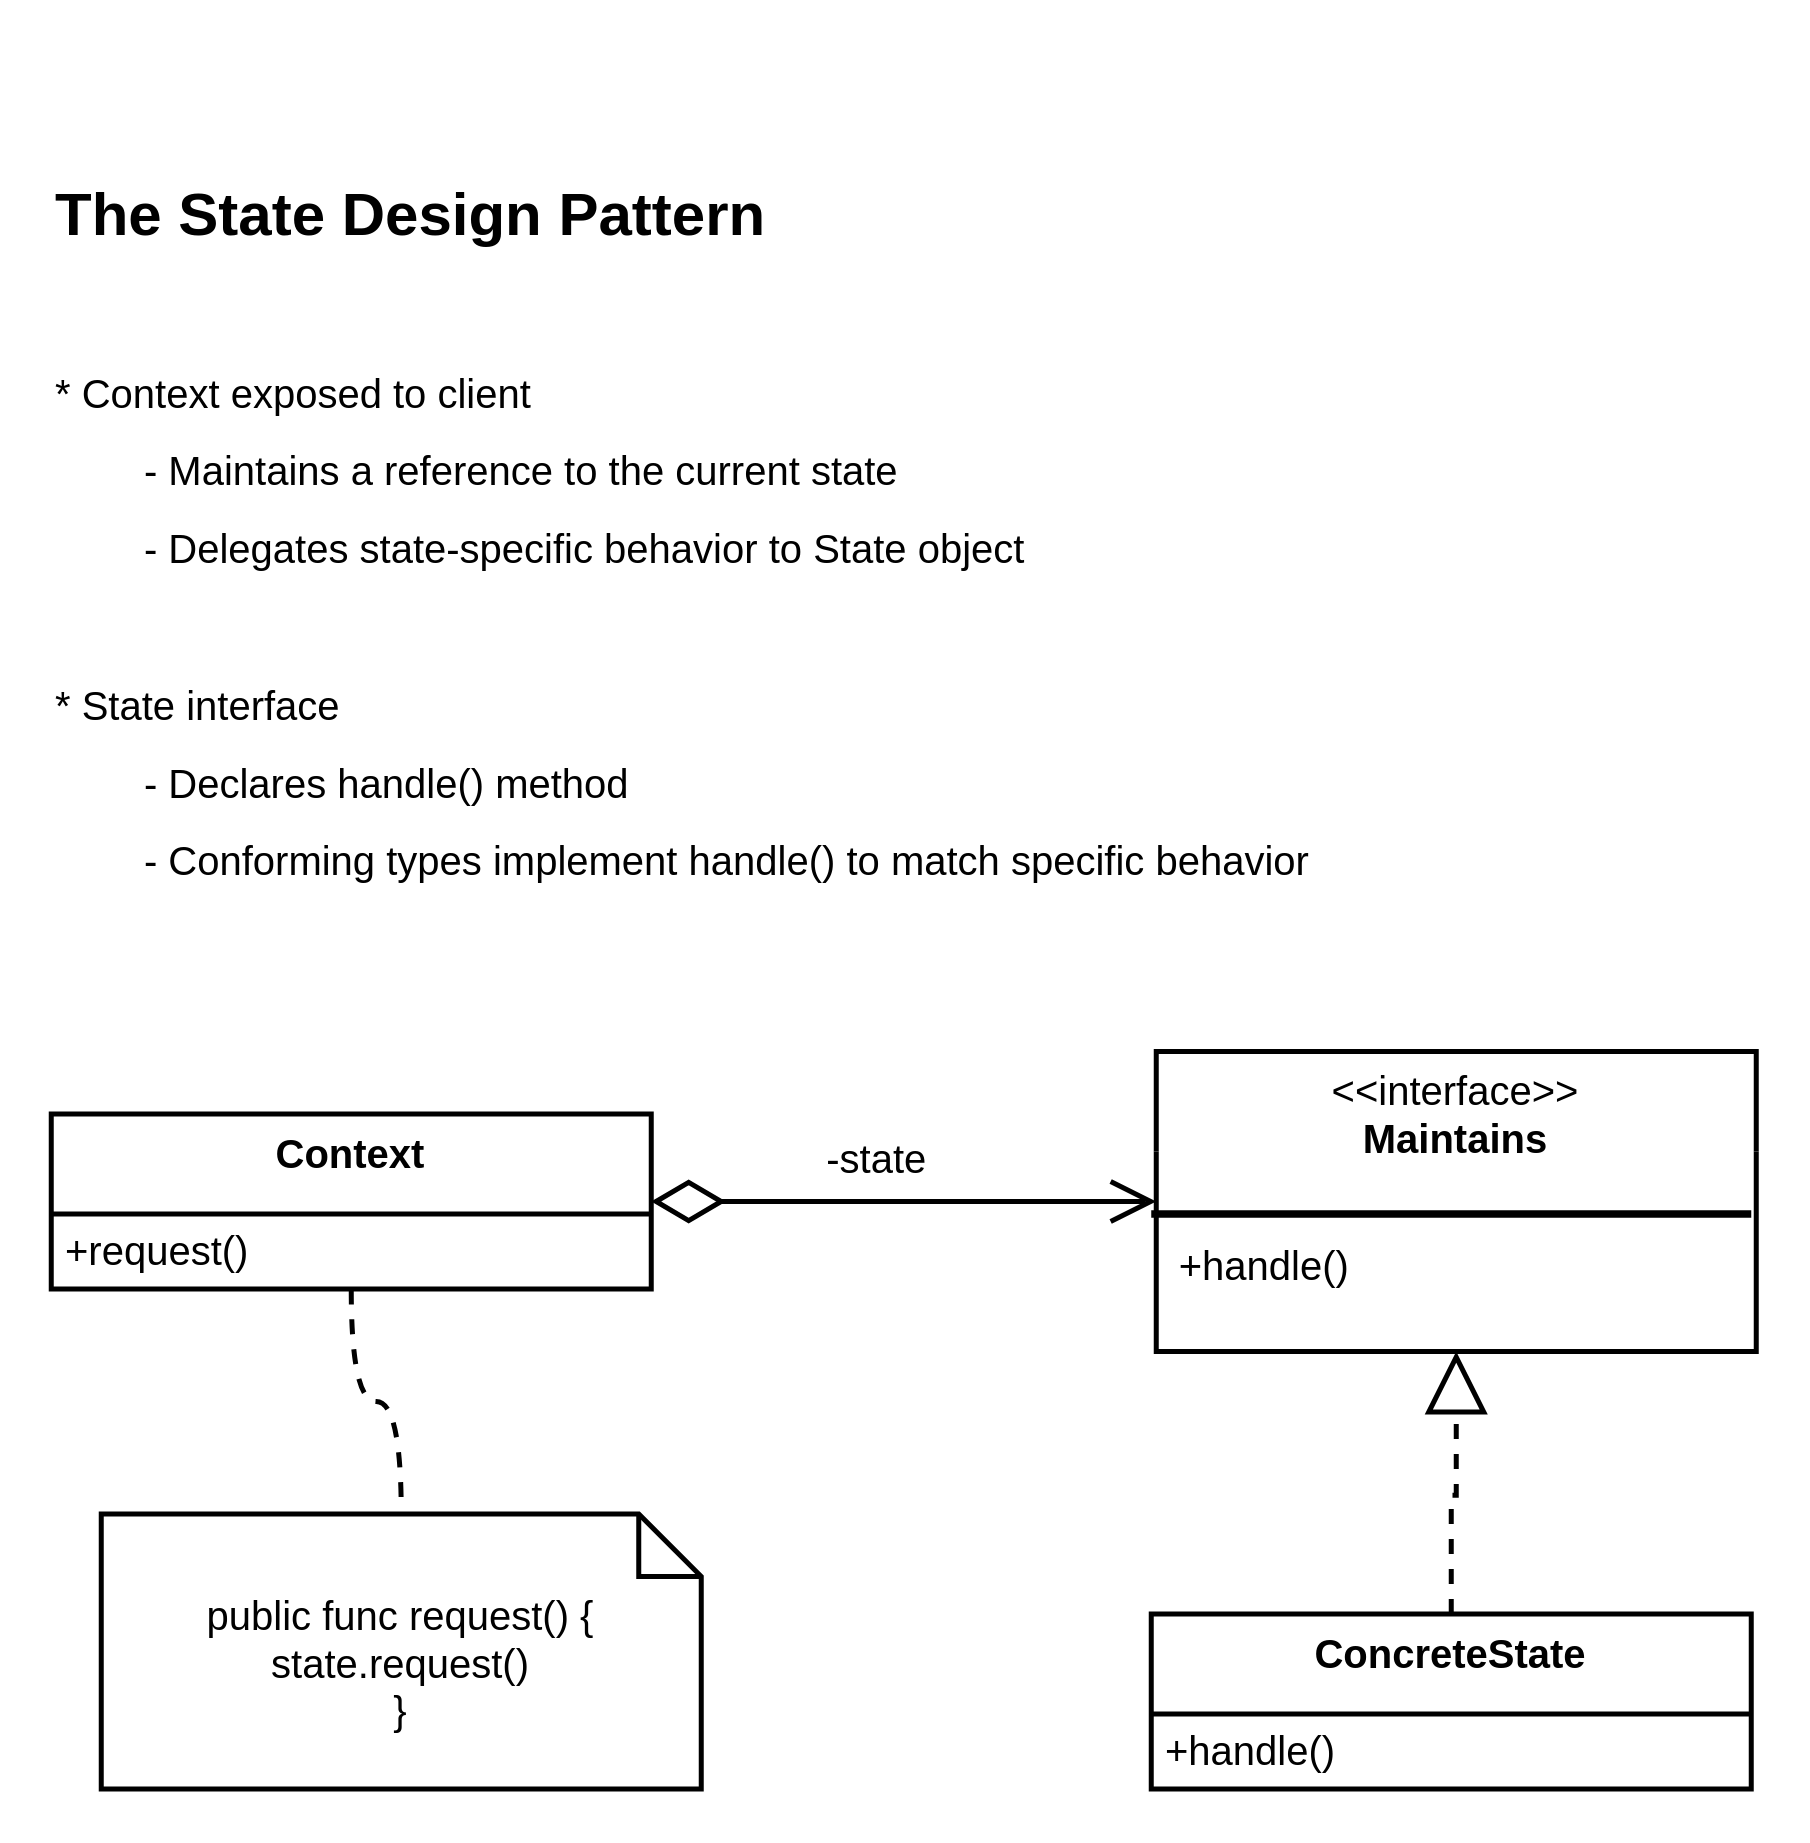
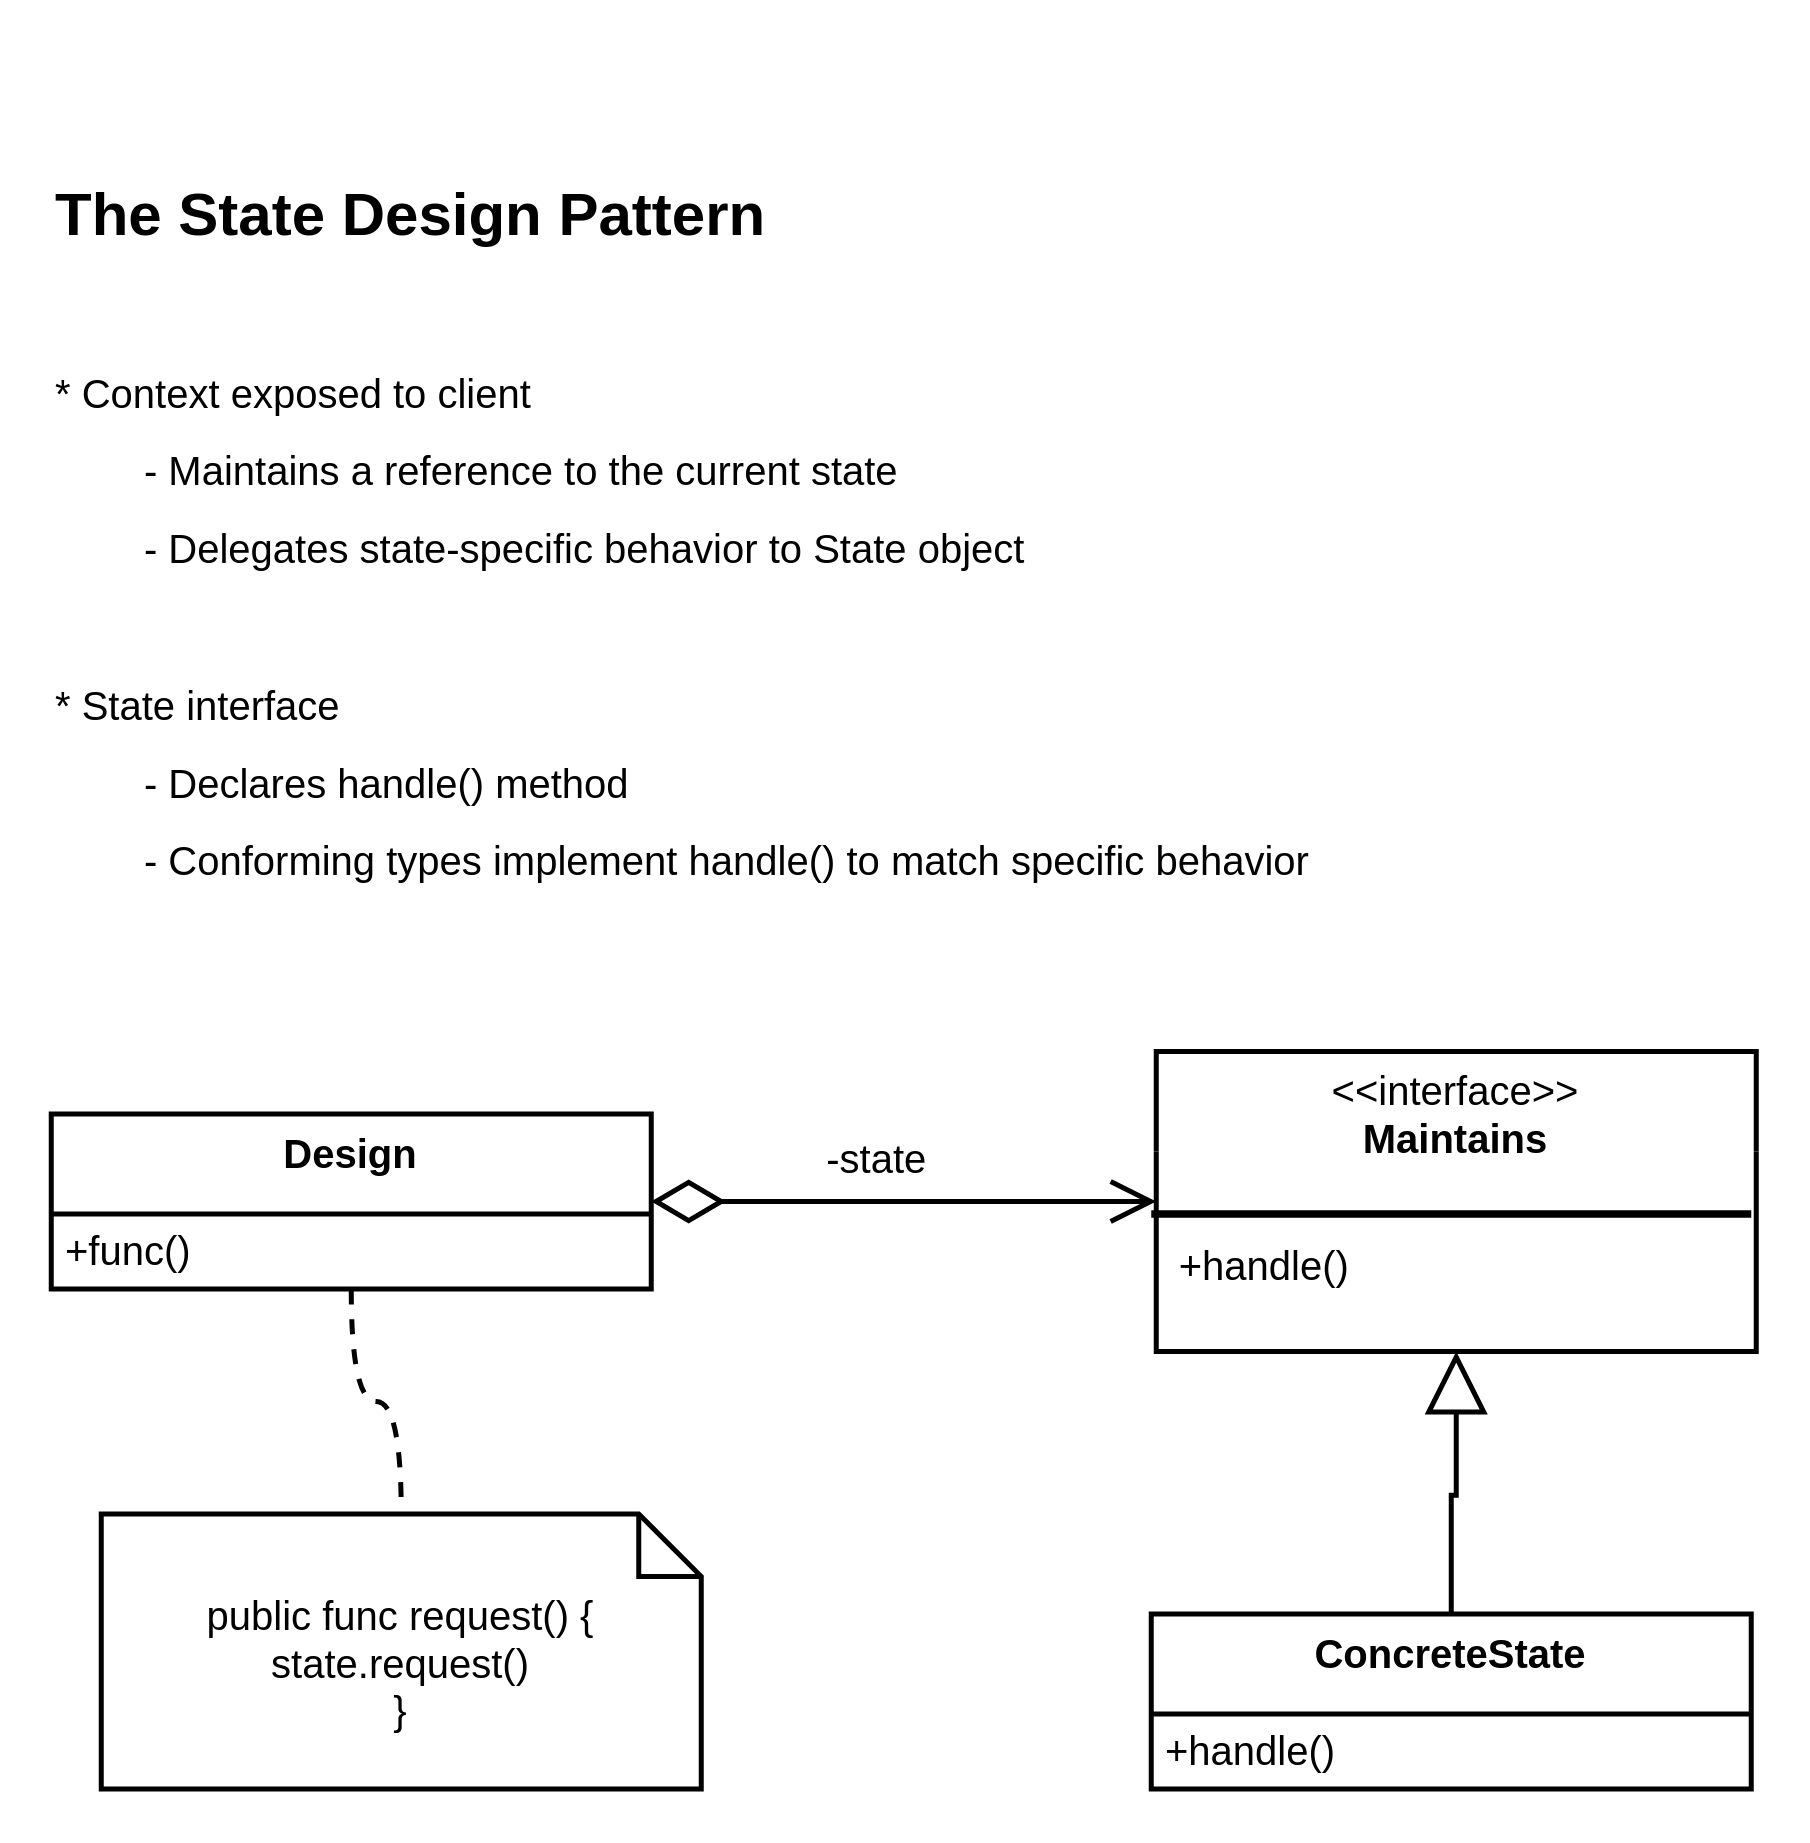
(351, 1155) -> (351, 1155)
(178, 1251) -> (145, 1251)
(1451, 1591) -> (1451, 1591)
